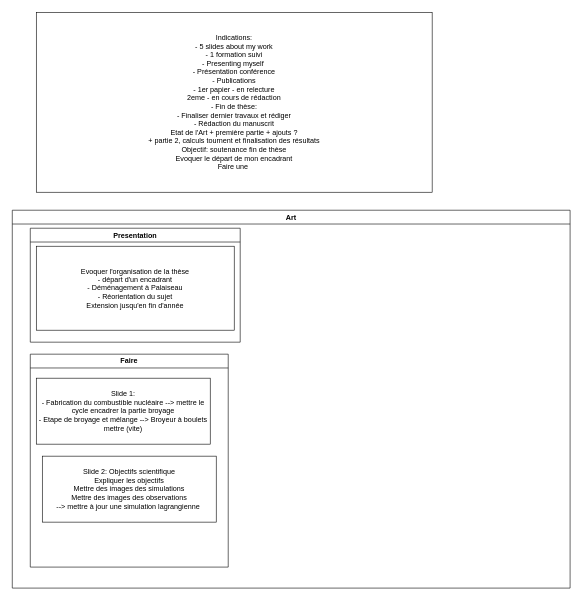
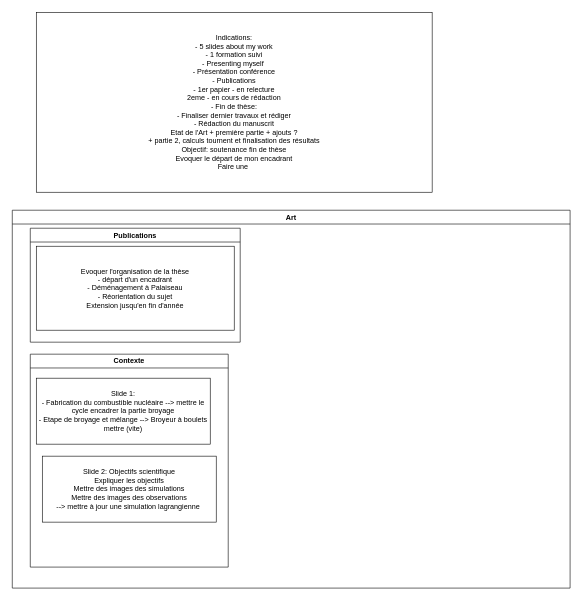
(135, 236) -> (135, 236)
(129, 362) -> (129, 362)
